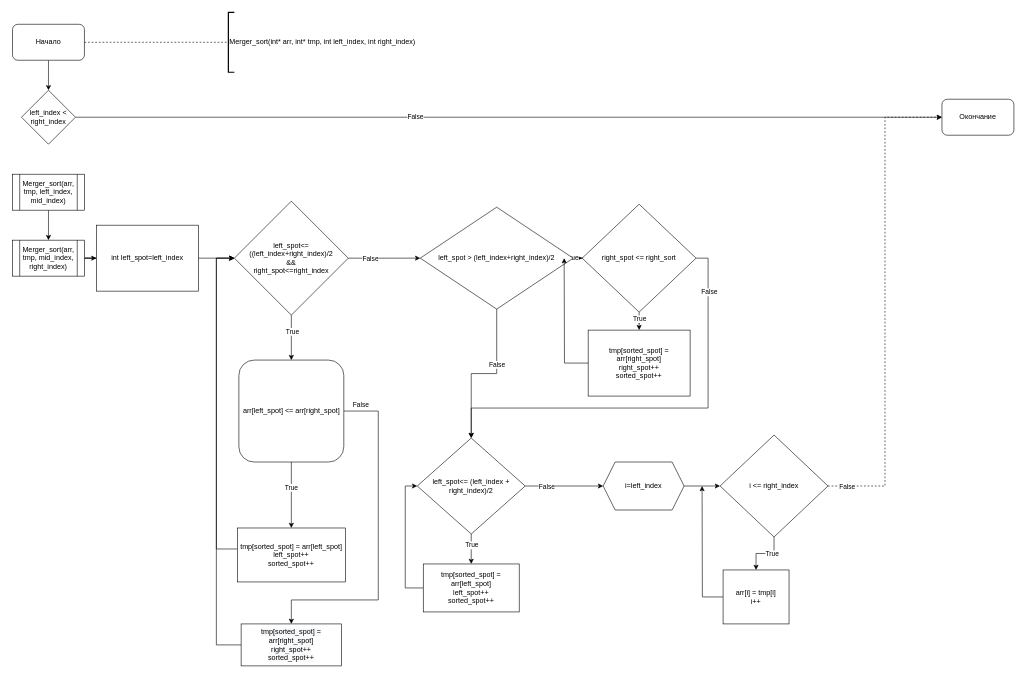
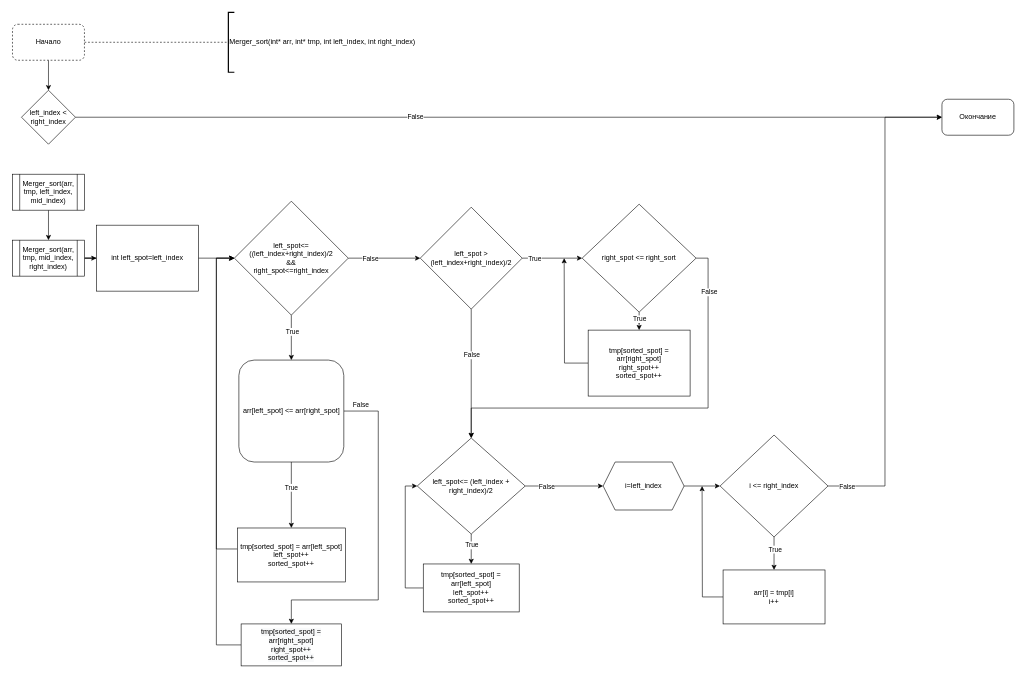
(48, 42) -> (48, 42)
(497, 258) -> (471, 258)
(885, 319) -> (885, 319)
(756, 597) -> (774, 597)
